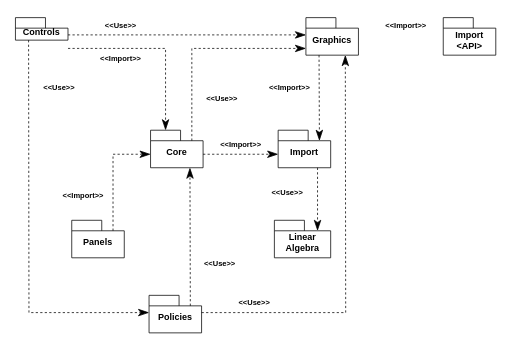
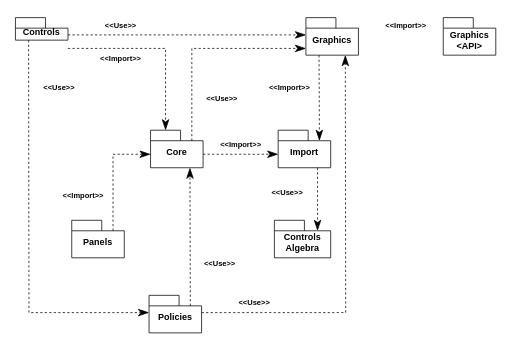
(469, 40) -> (469, 40)
(302, 243) -> (302, 243)
